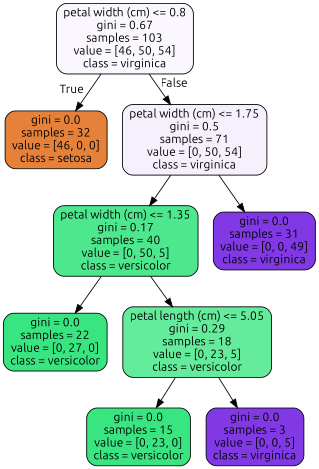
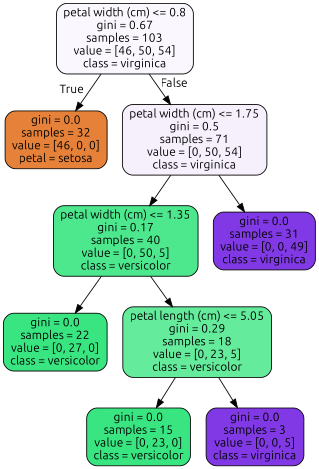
(56, 140) -> (56, 140)
